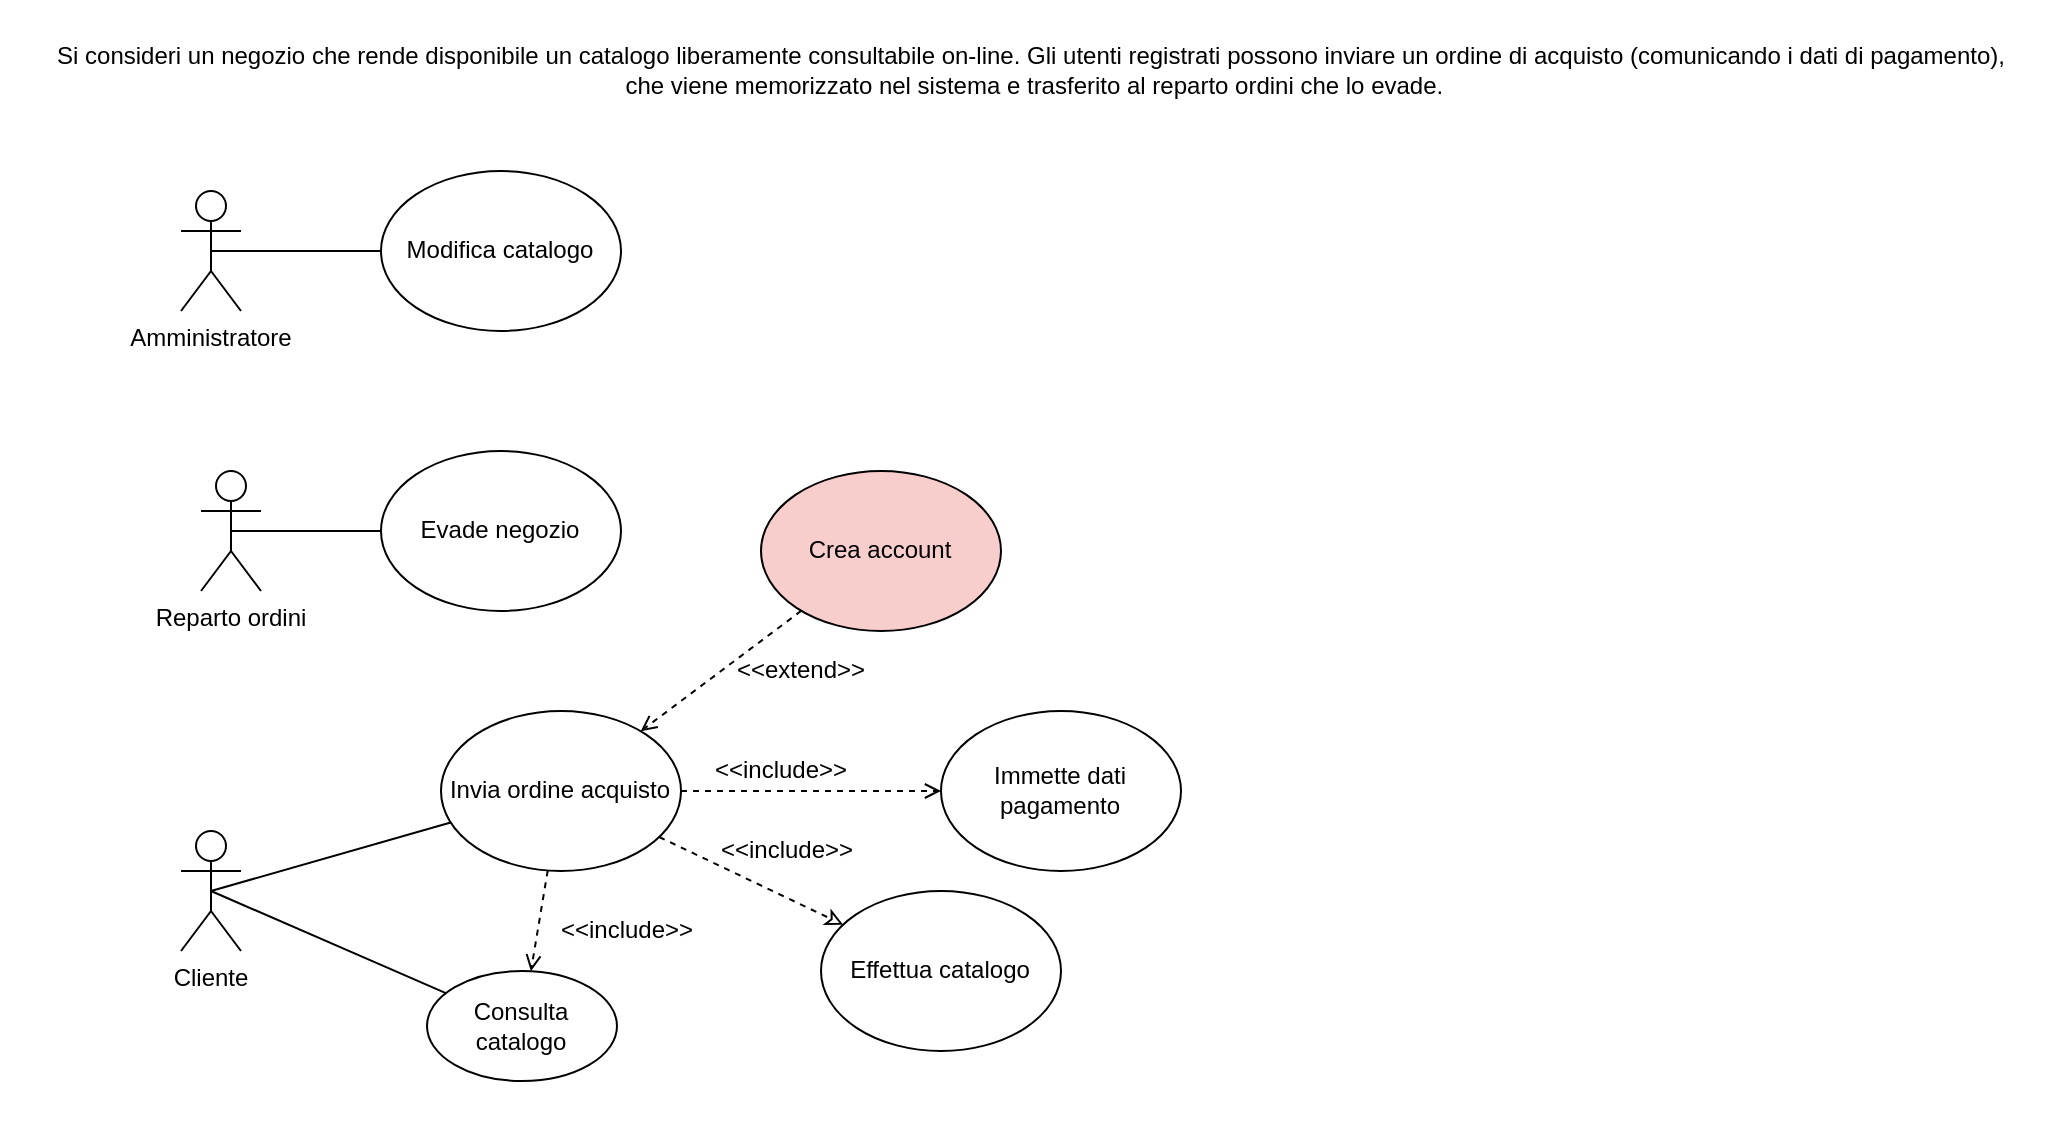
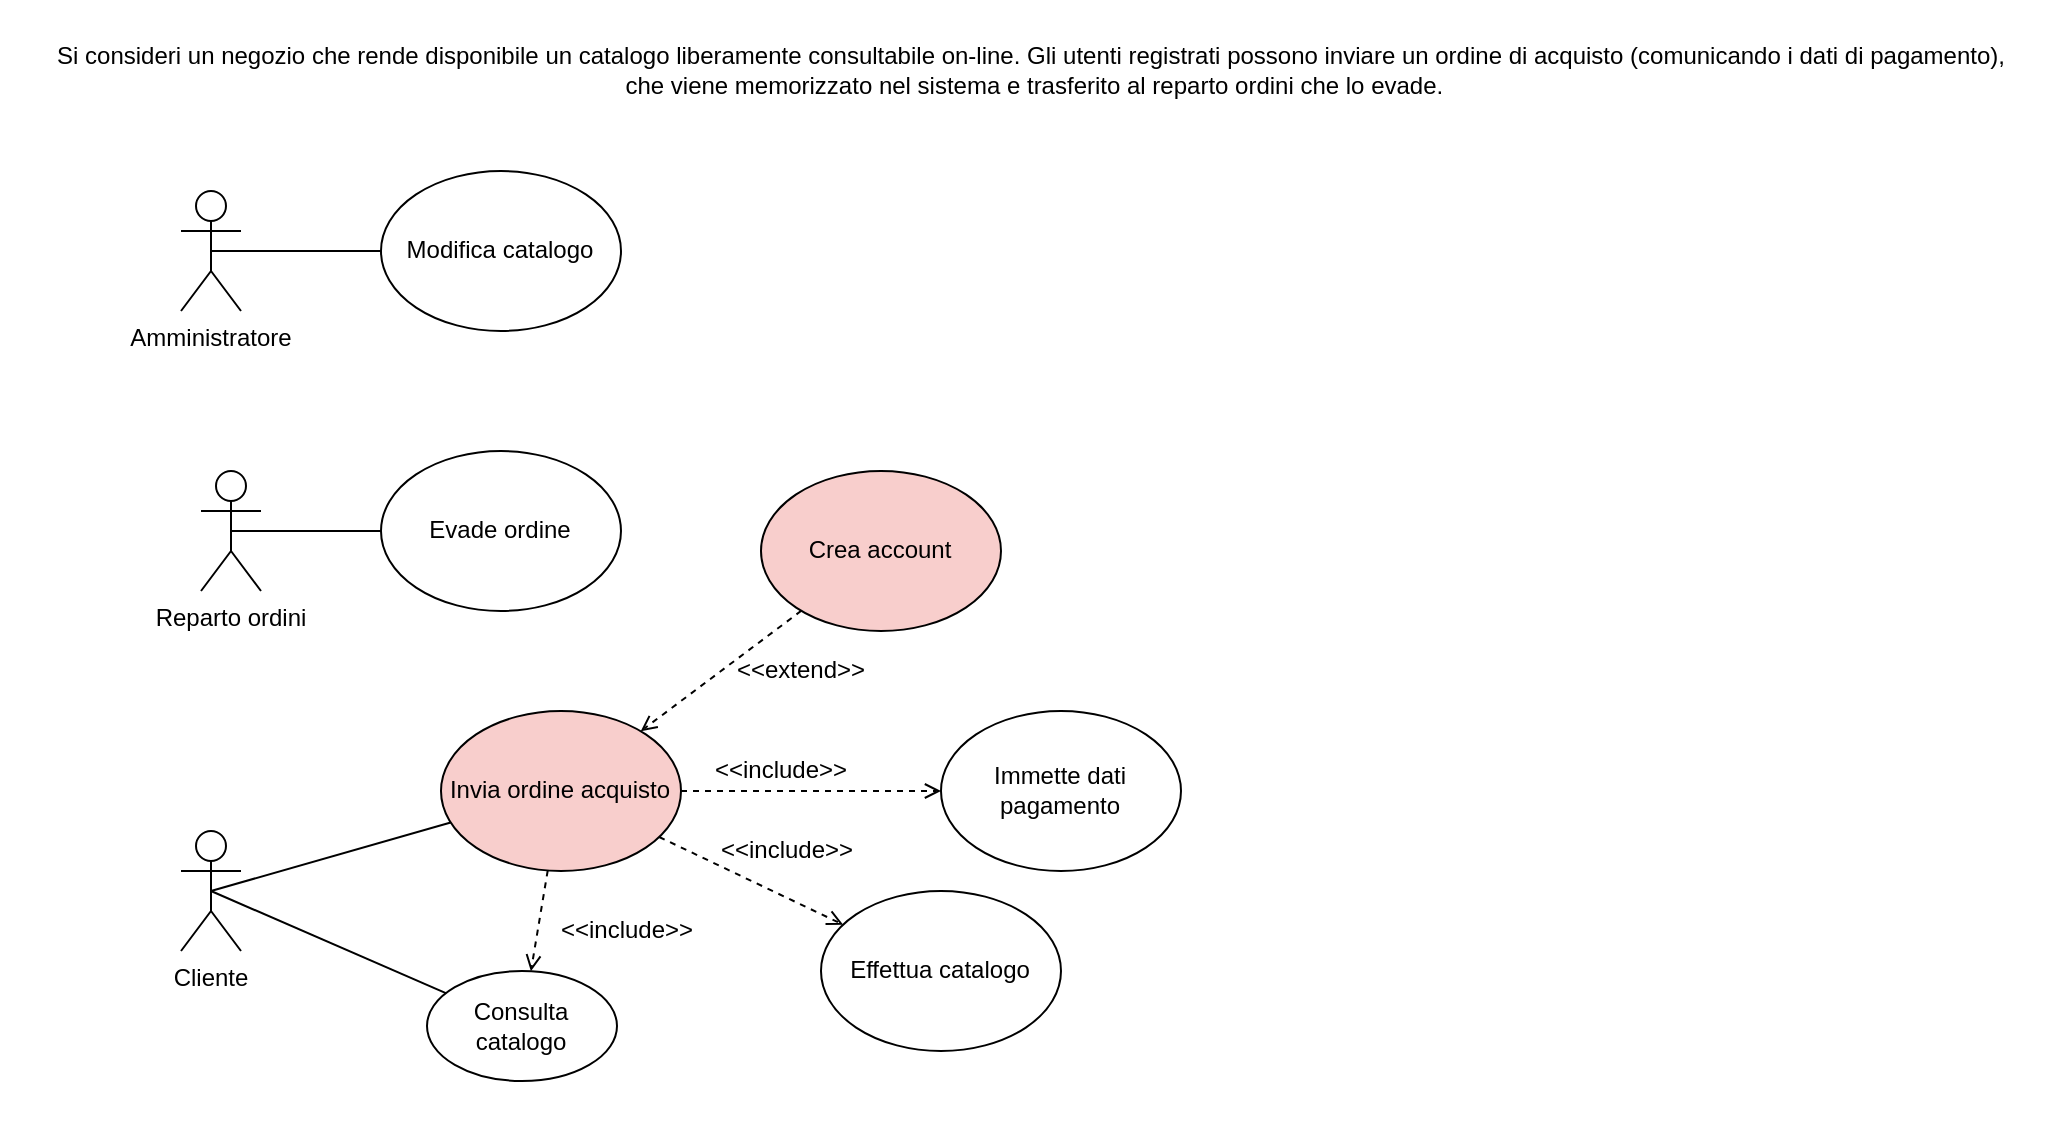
(501, 531) -> (501, 531)
(561, 791) -> (561, 791)
(830, 918) -> (834, 920)
